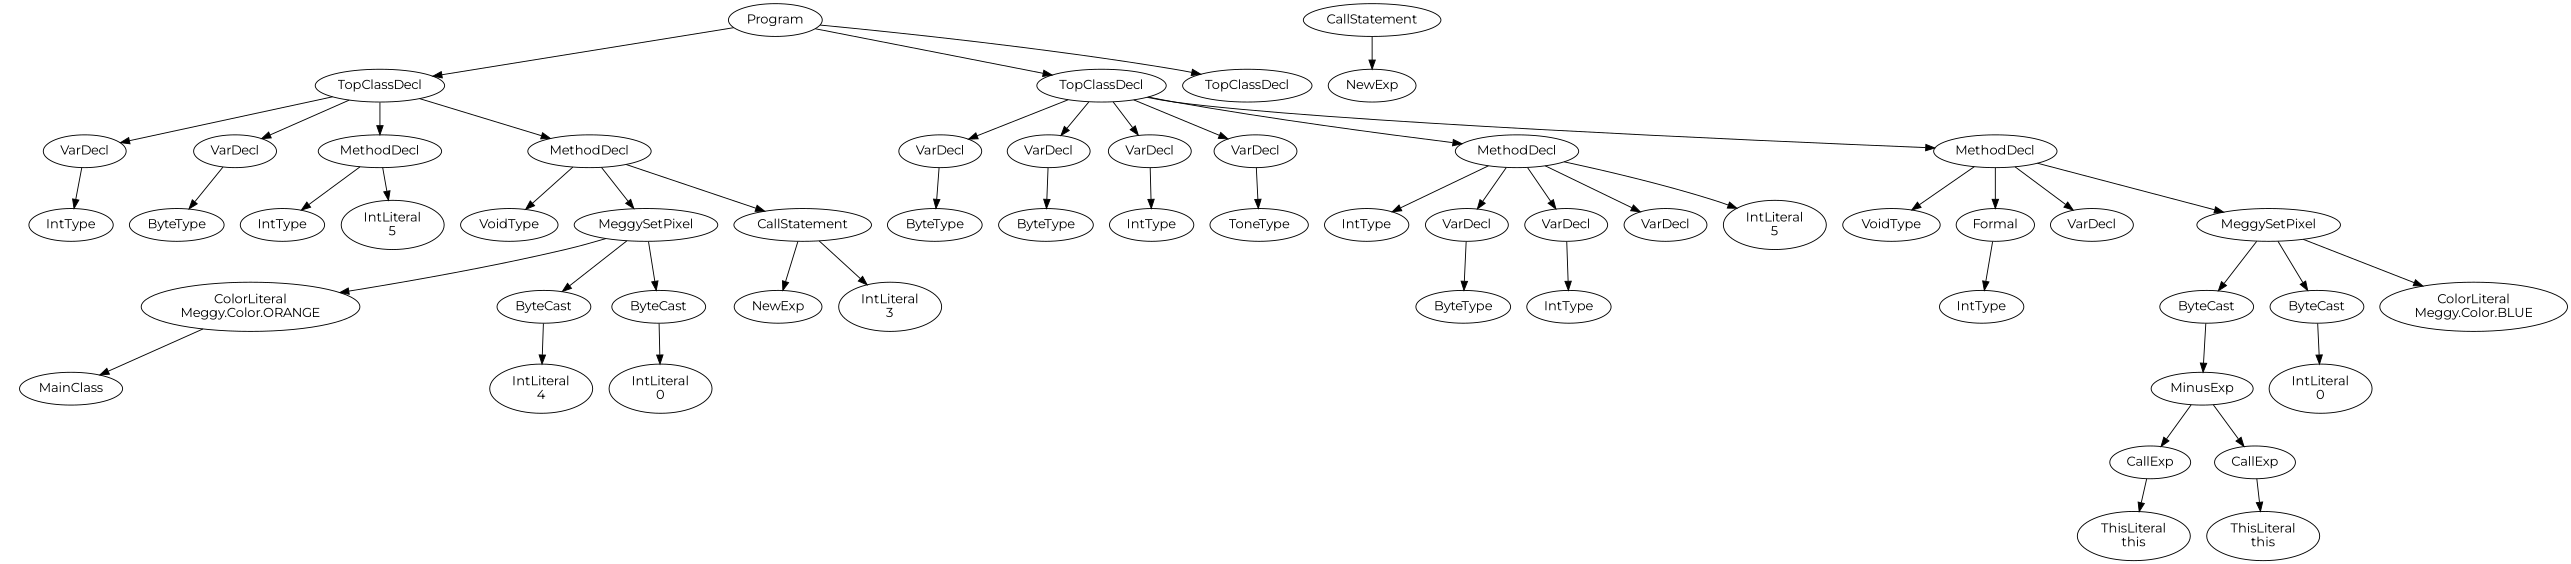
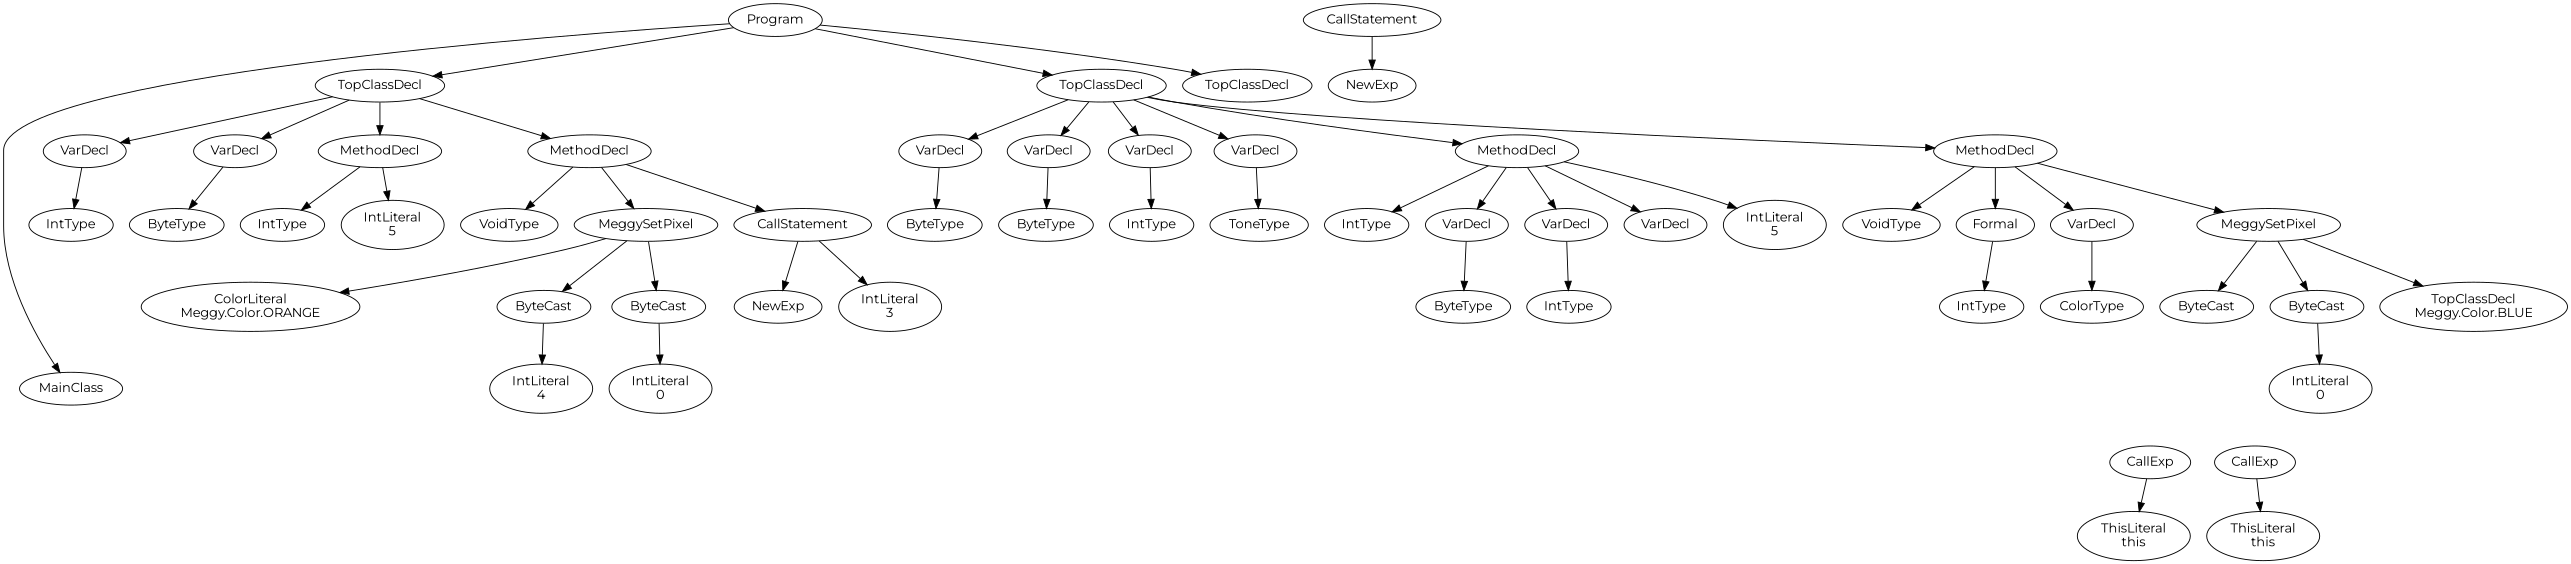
none -> (2092, 307)
(2474, 307) -> (2474, 307)
(156, 350) -> (246, 72)
(2202, 389) -> none
